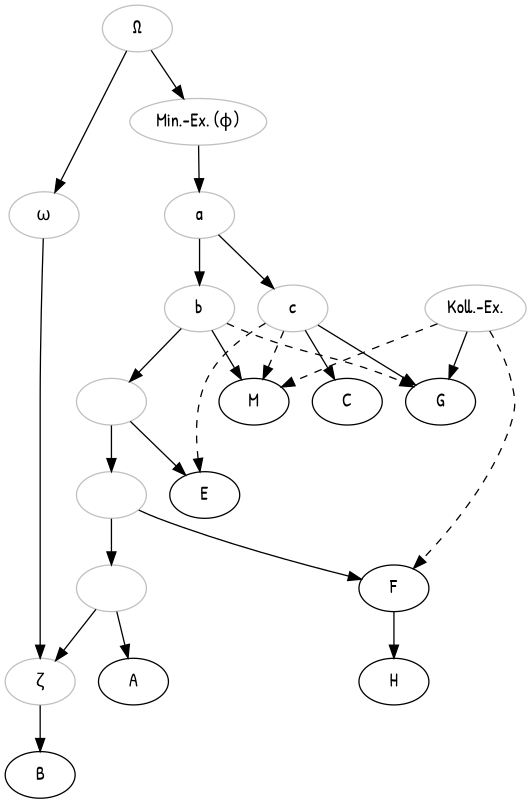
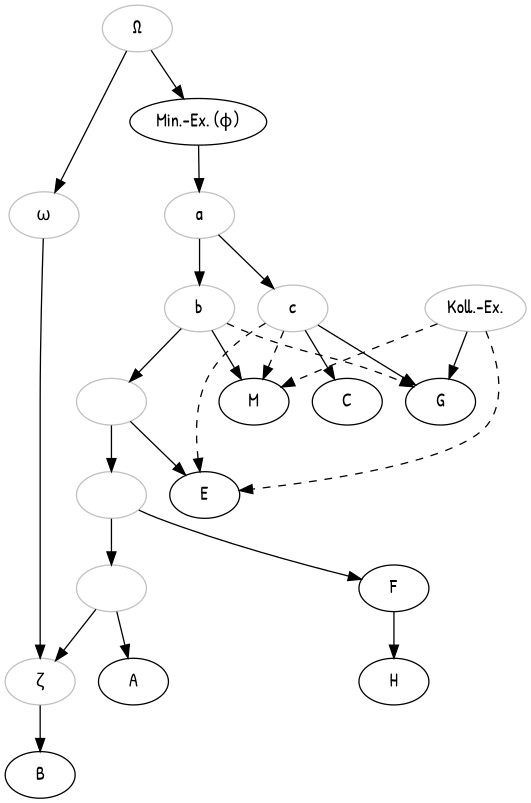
(198, 122) -> (198, 122)
(499, 454) -> (422, 458)
